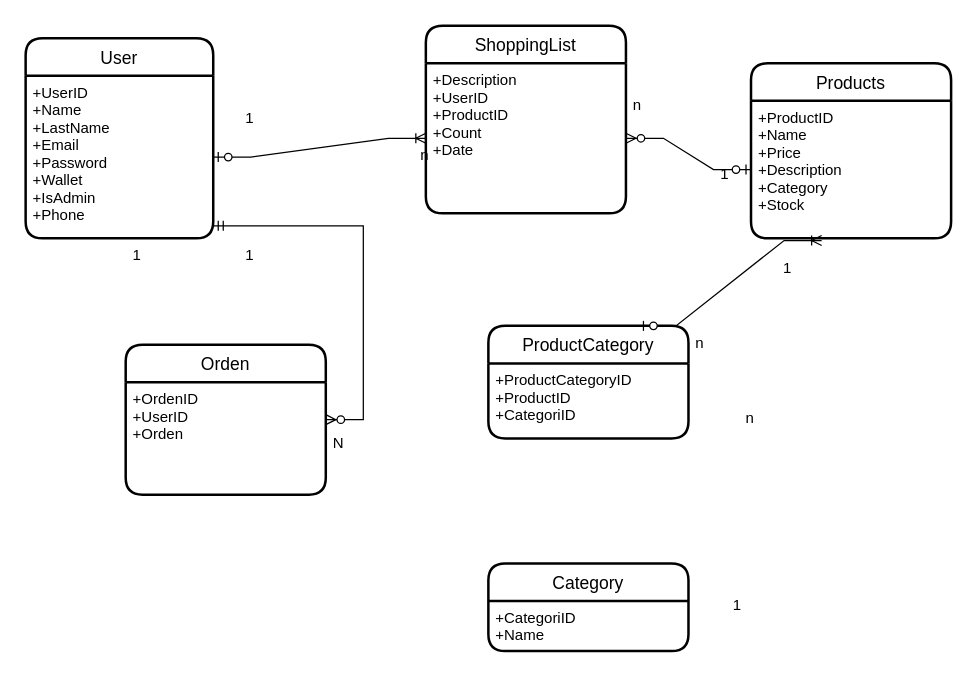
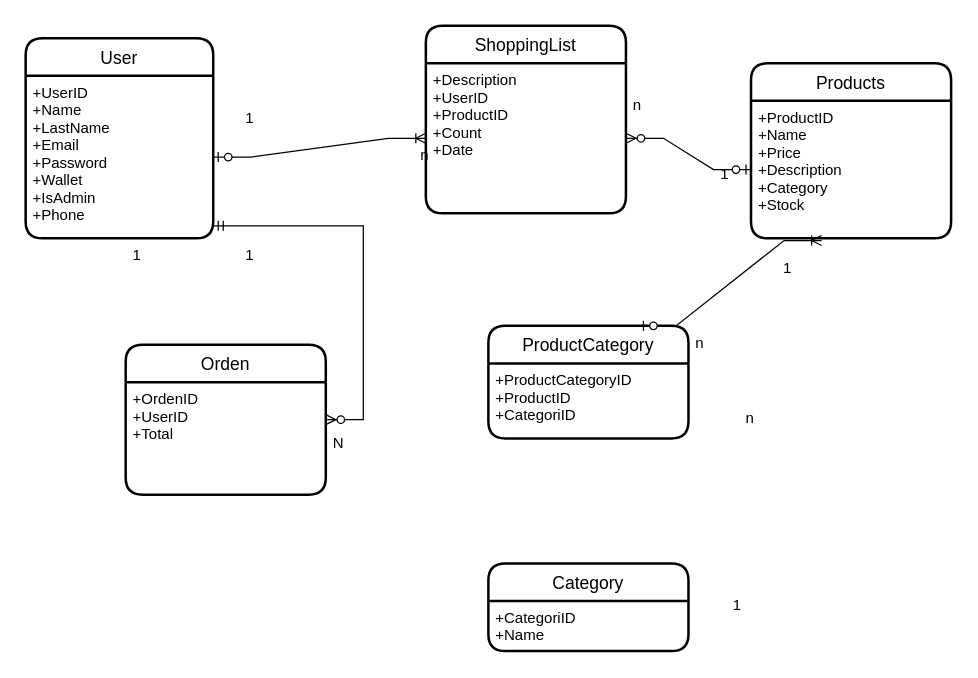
(166, 399) -> (166, 399)
